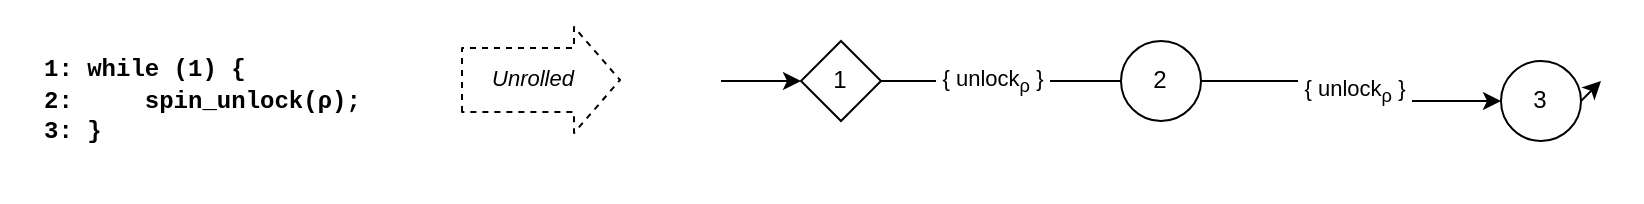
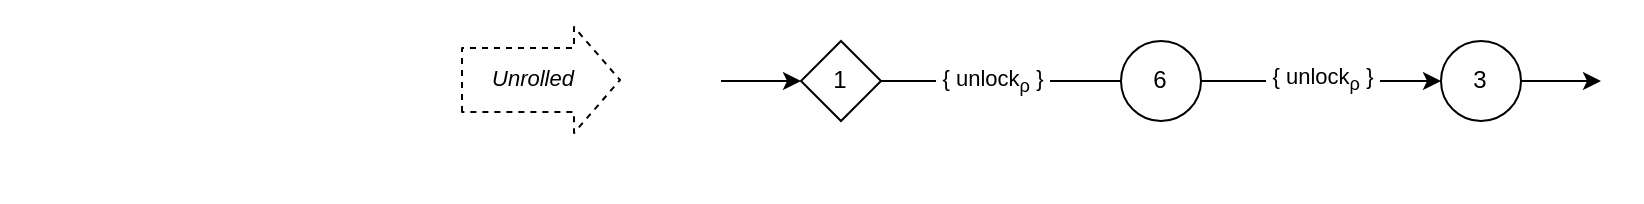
(1161, 81) -> (1161, 81)
(211, 101) -> none
(1541, 101) -> (1481, 81)
